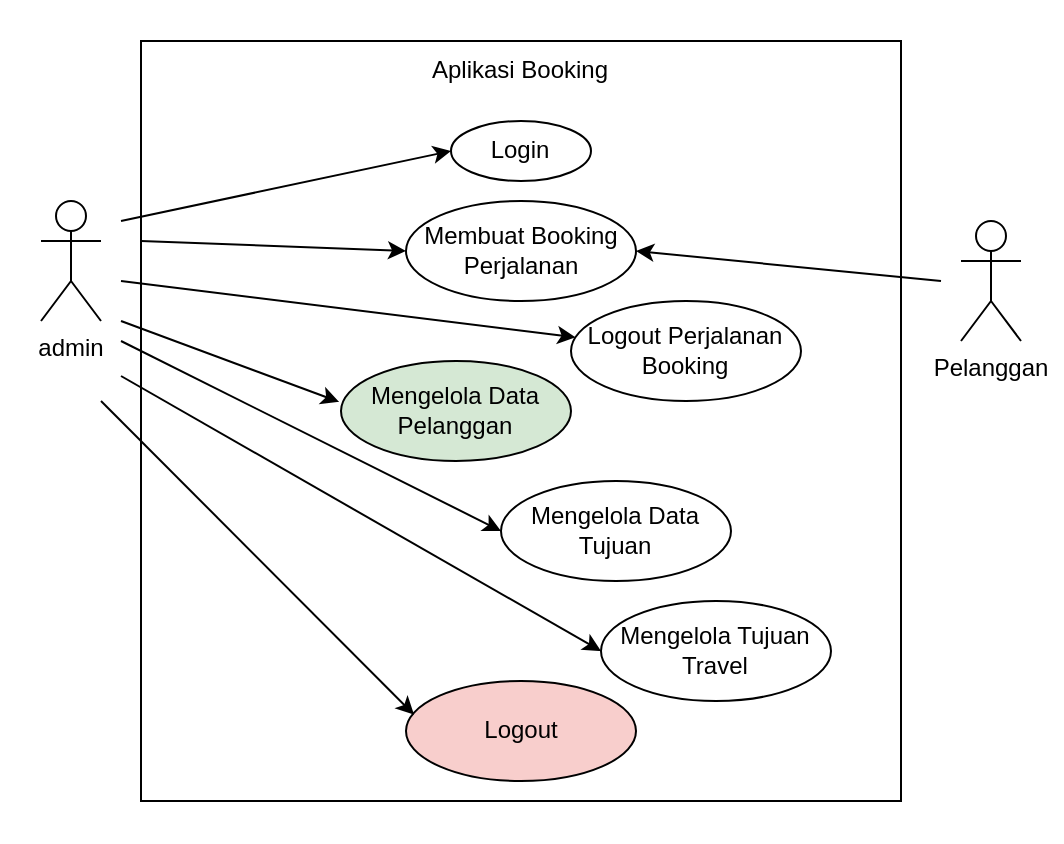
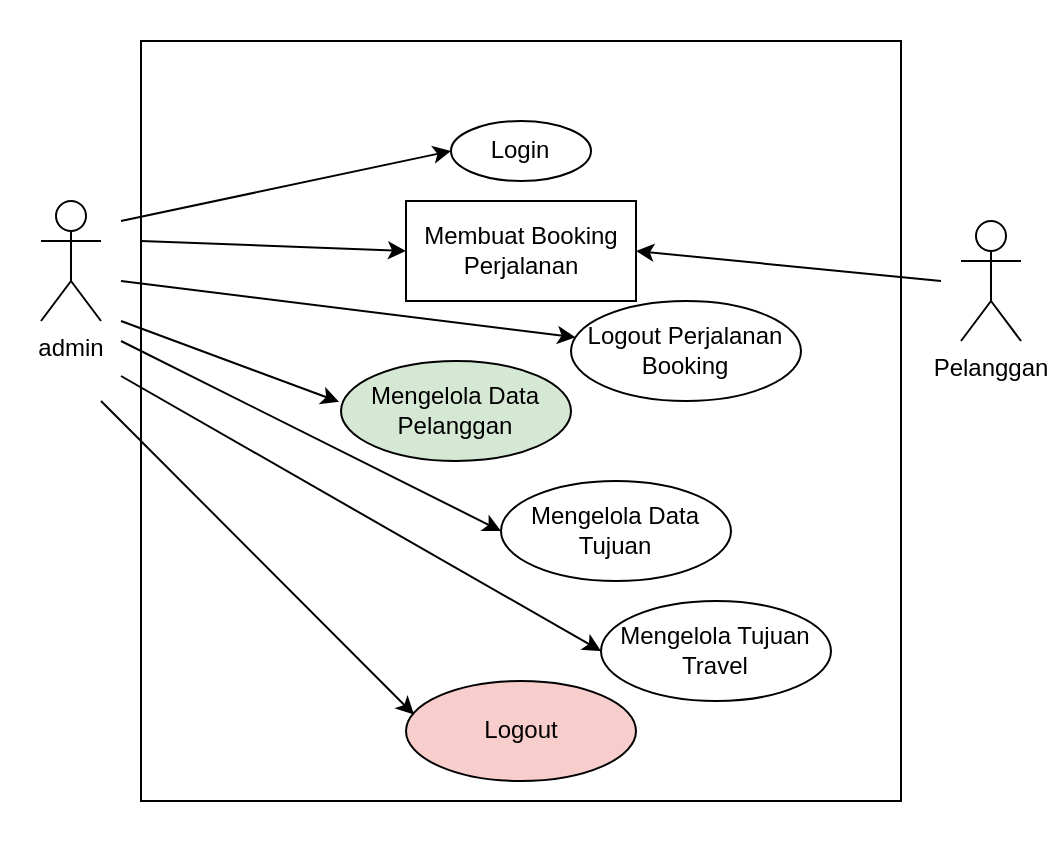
(521, 71) -> none
(521, 251) -> (521, 251)
